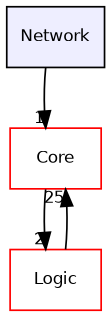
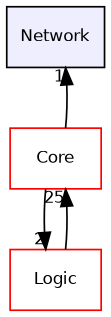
(44, 90) -> (67, 106)
